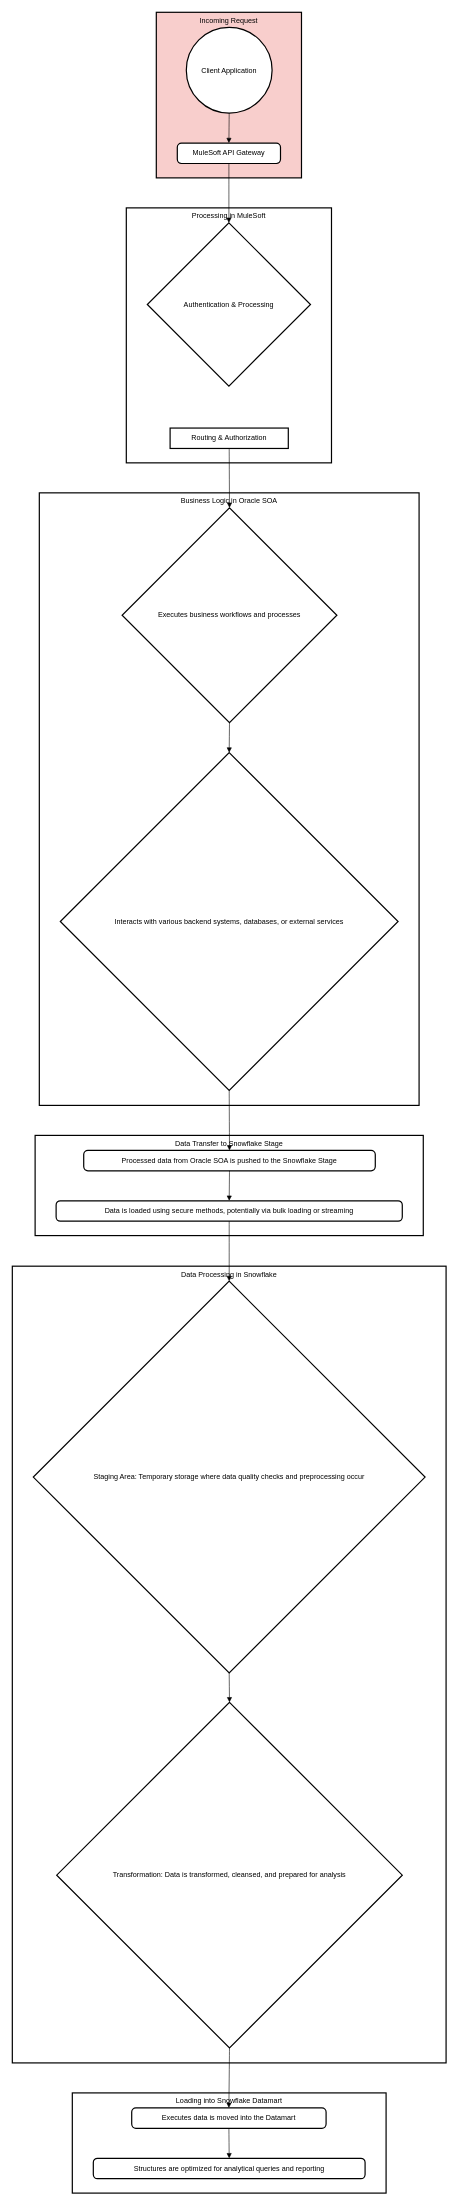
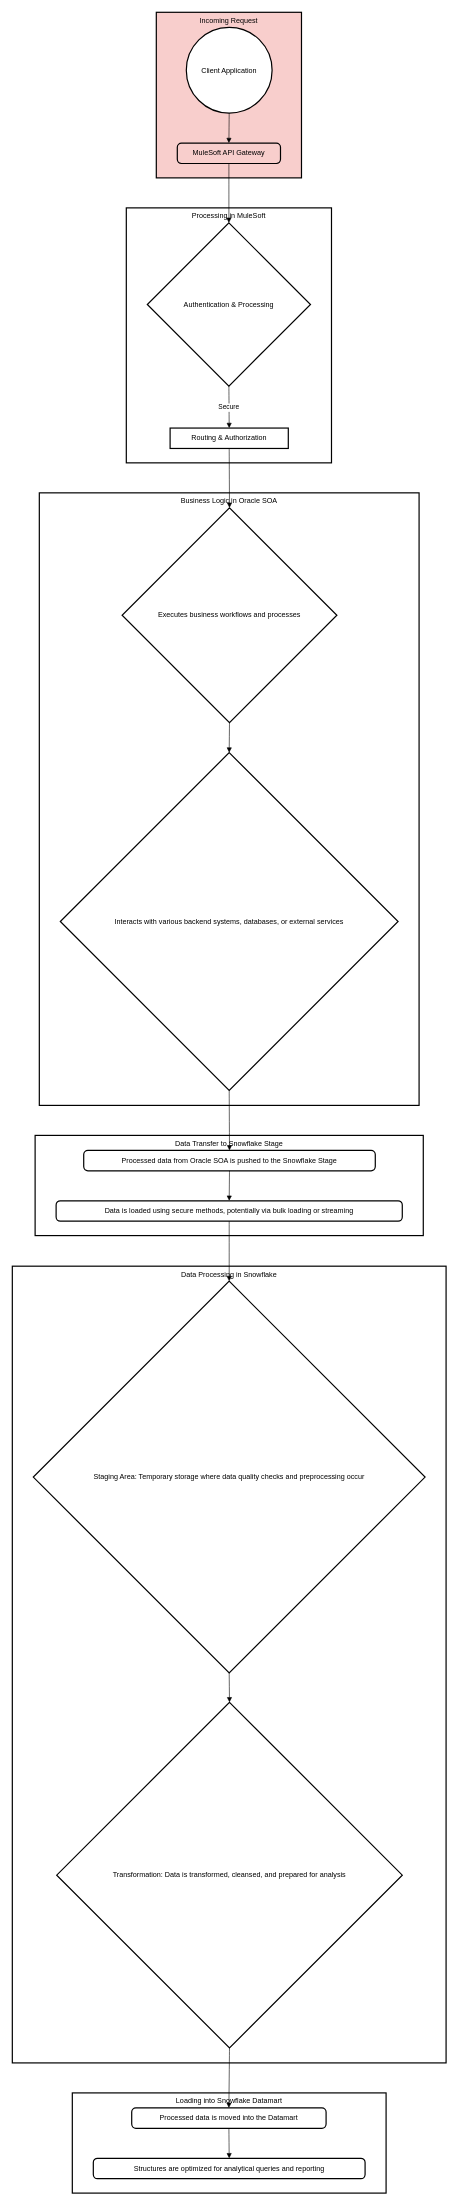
(229, 153) -> (229, 153)
none -> (229, 407)
(229, 2118) -> (229, 2118)
